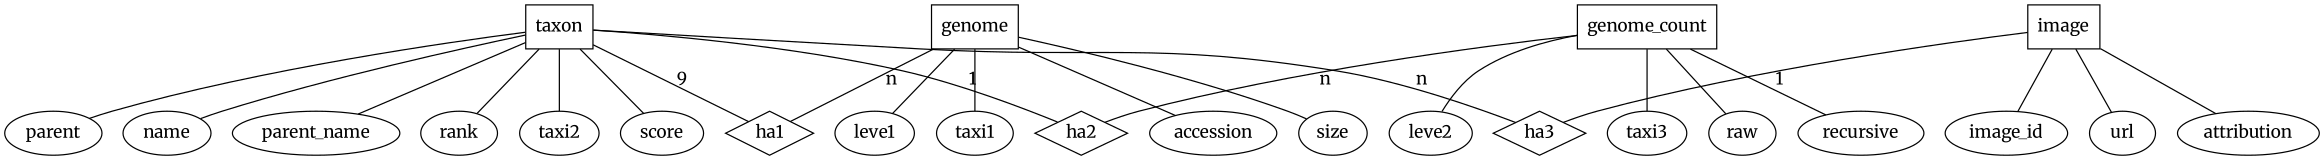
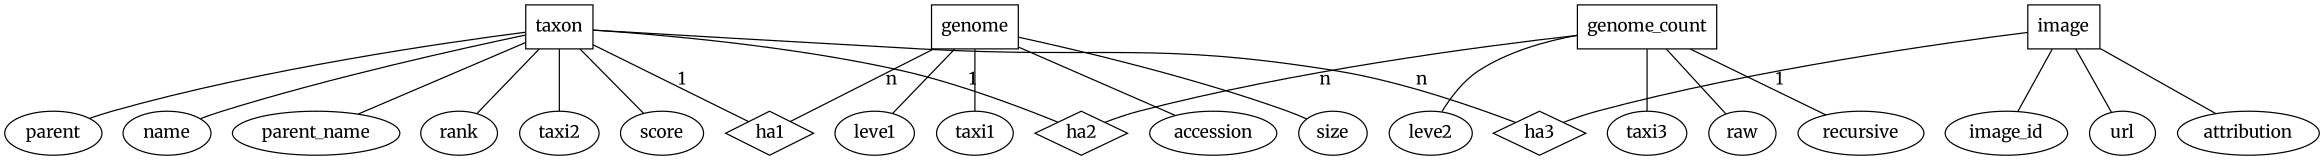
(682, 80) -> (682, 80)
